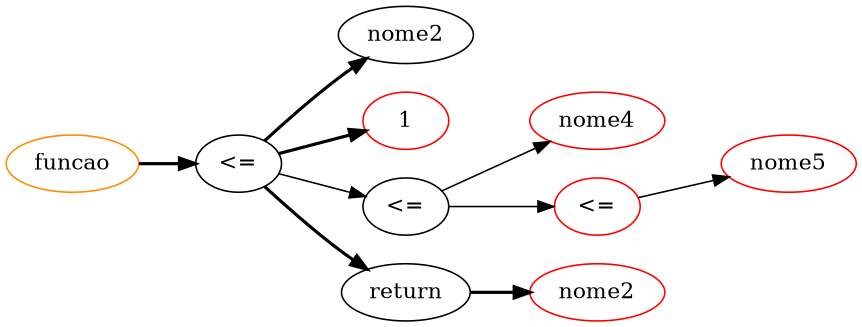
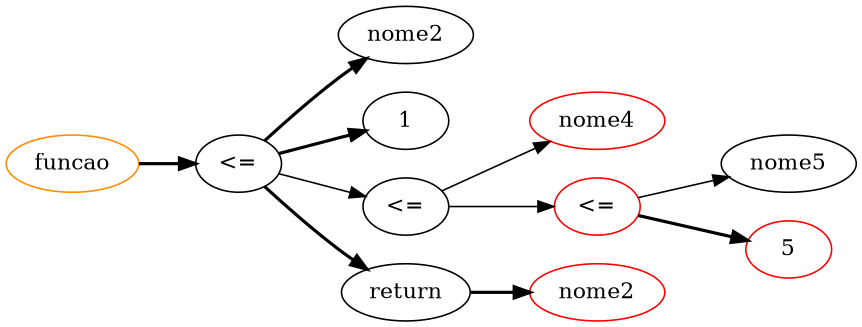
(406, 121) -> (406, 121)
(789, 164) -> (789, 164)
none -> (789, 249)
